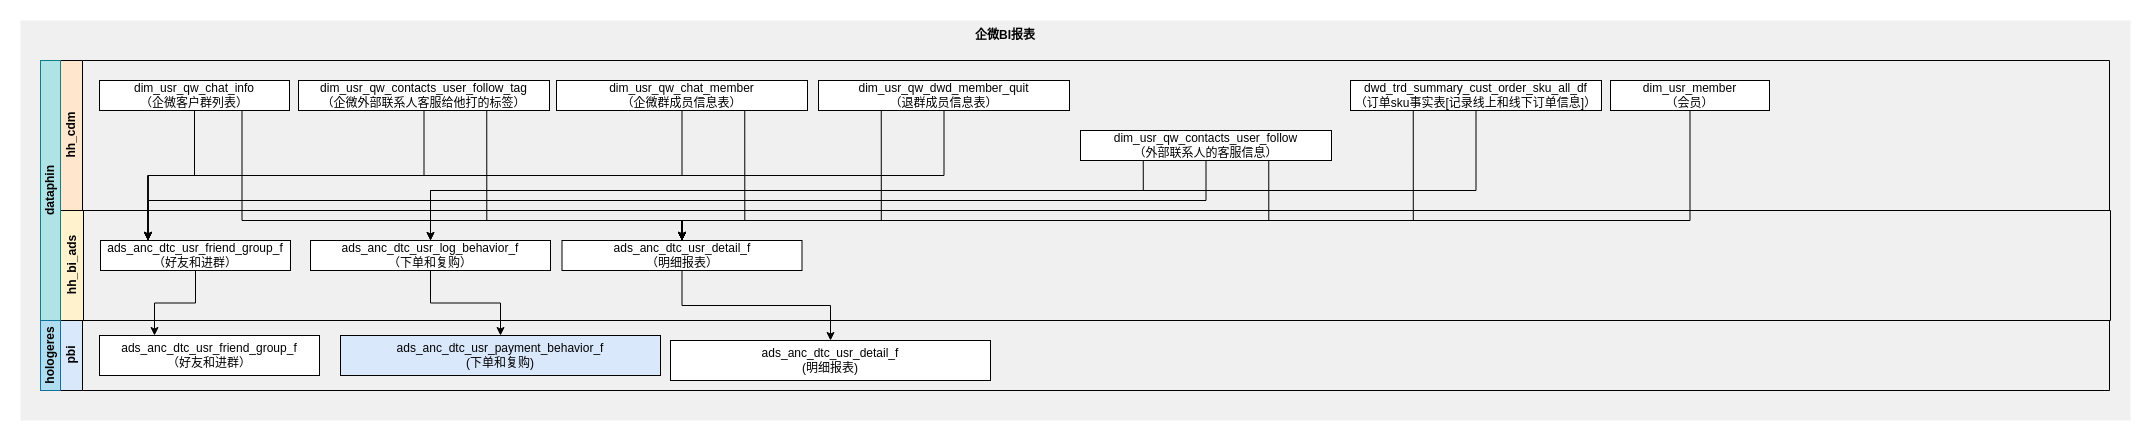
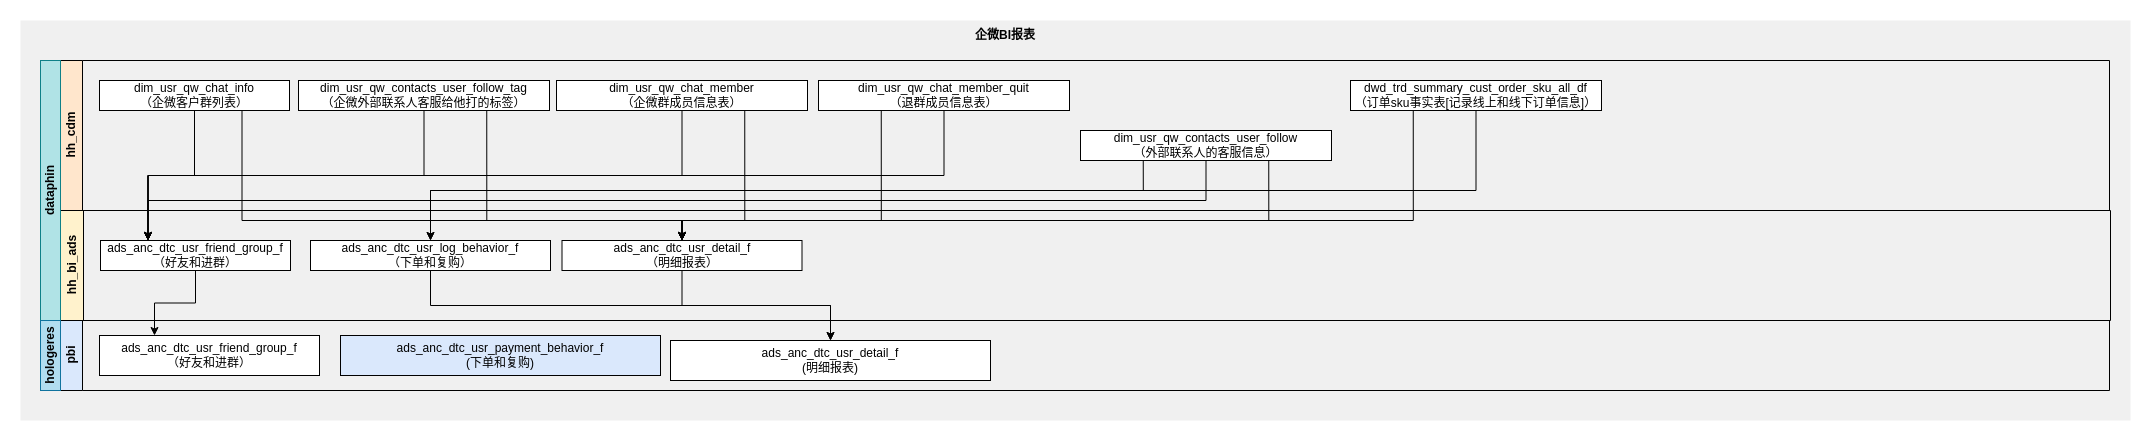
(944, 96) -> (944, 96)
(1690, 96) -> none
(1554, 221) -> none
(478, 303) -> (554, 306)
